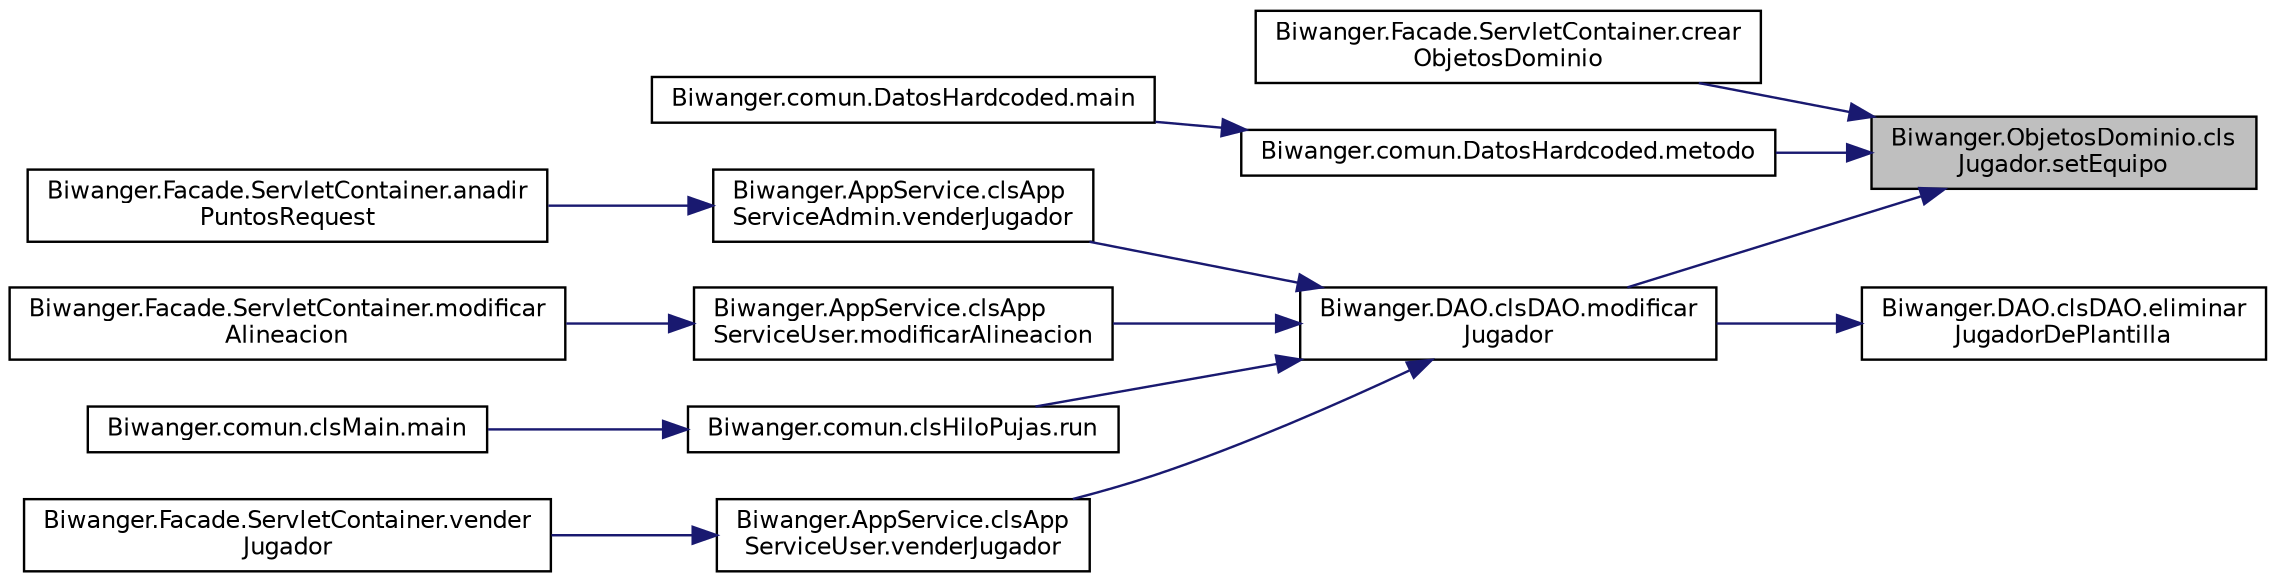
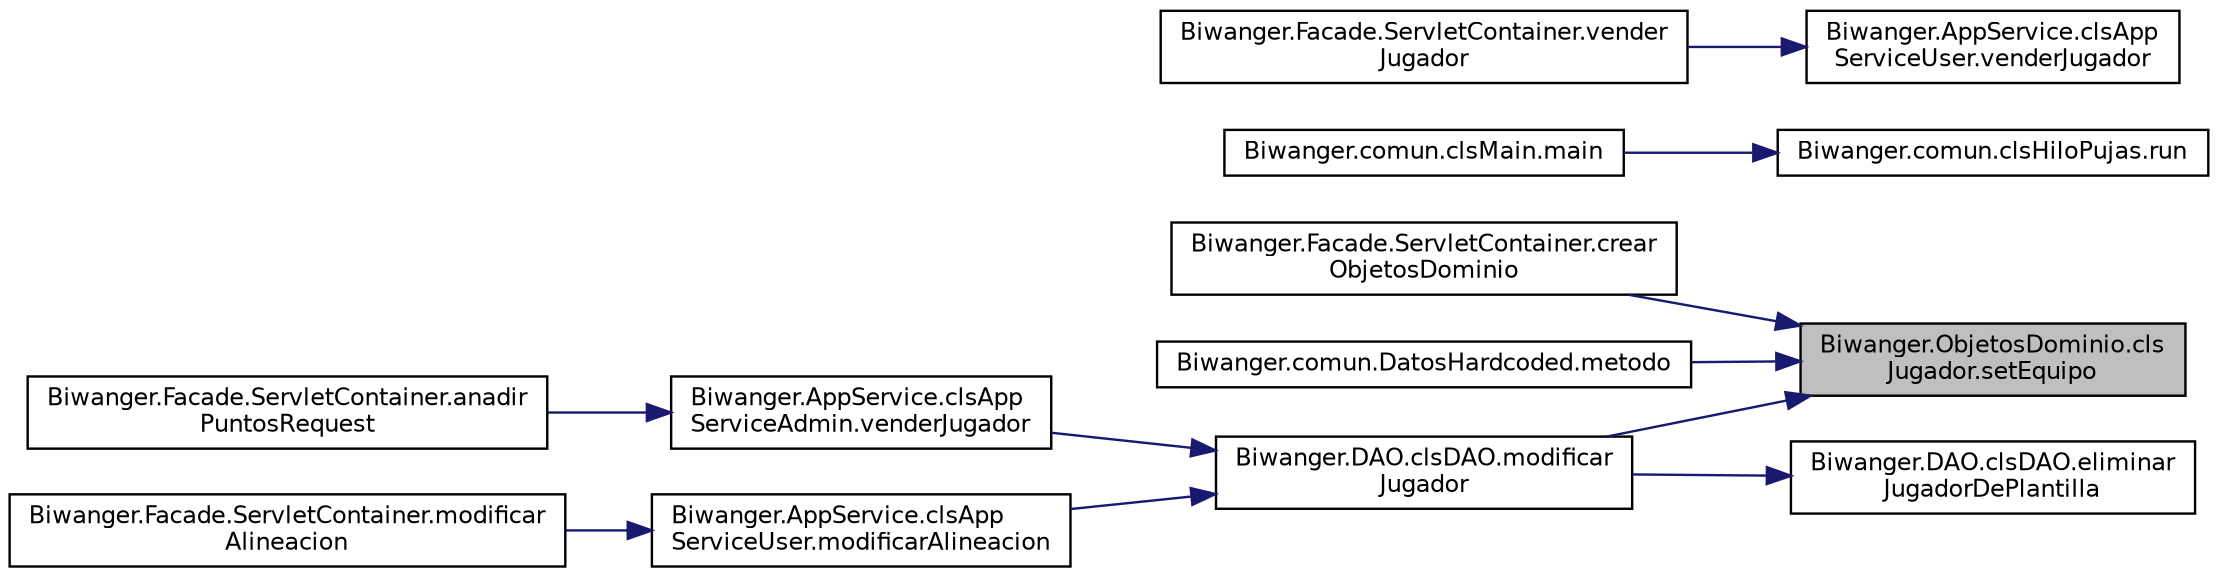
(903, 100) -> none
(1156, 385) -> none
(1244, 442) -> none
